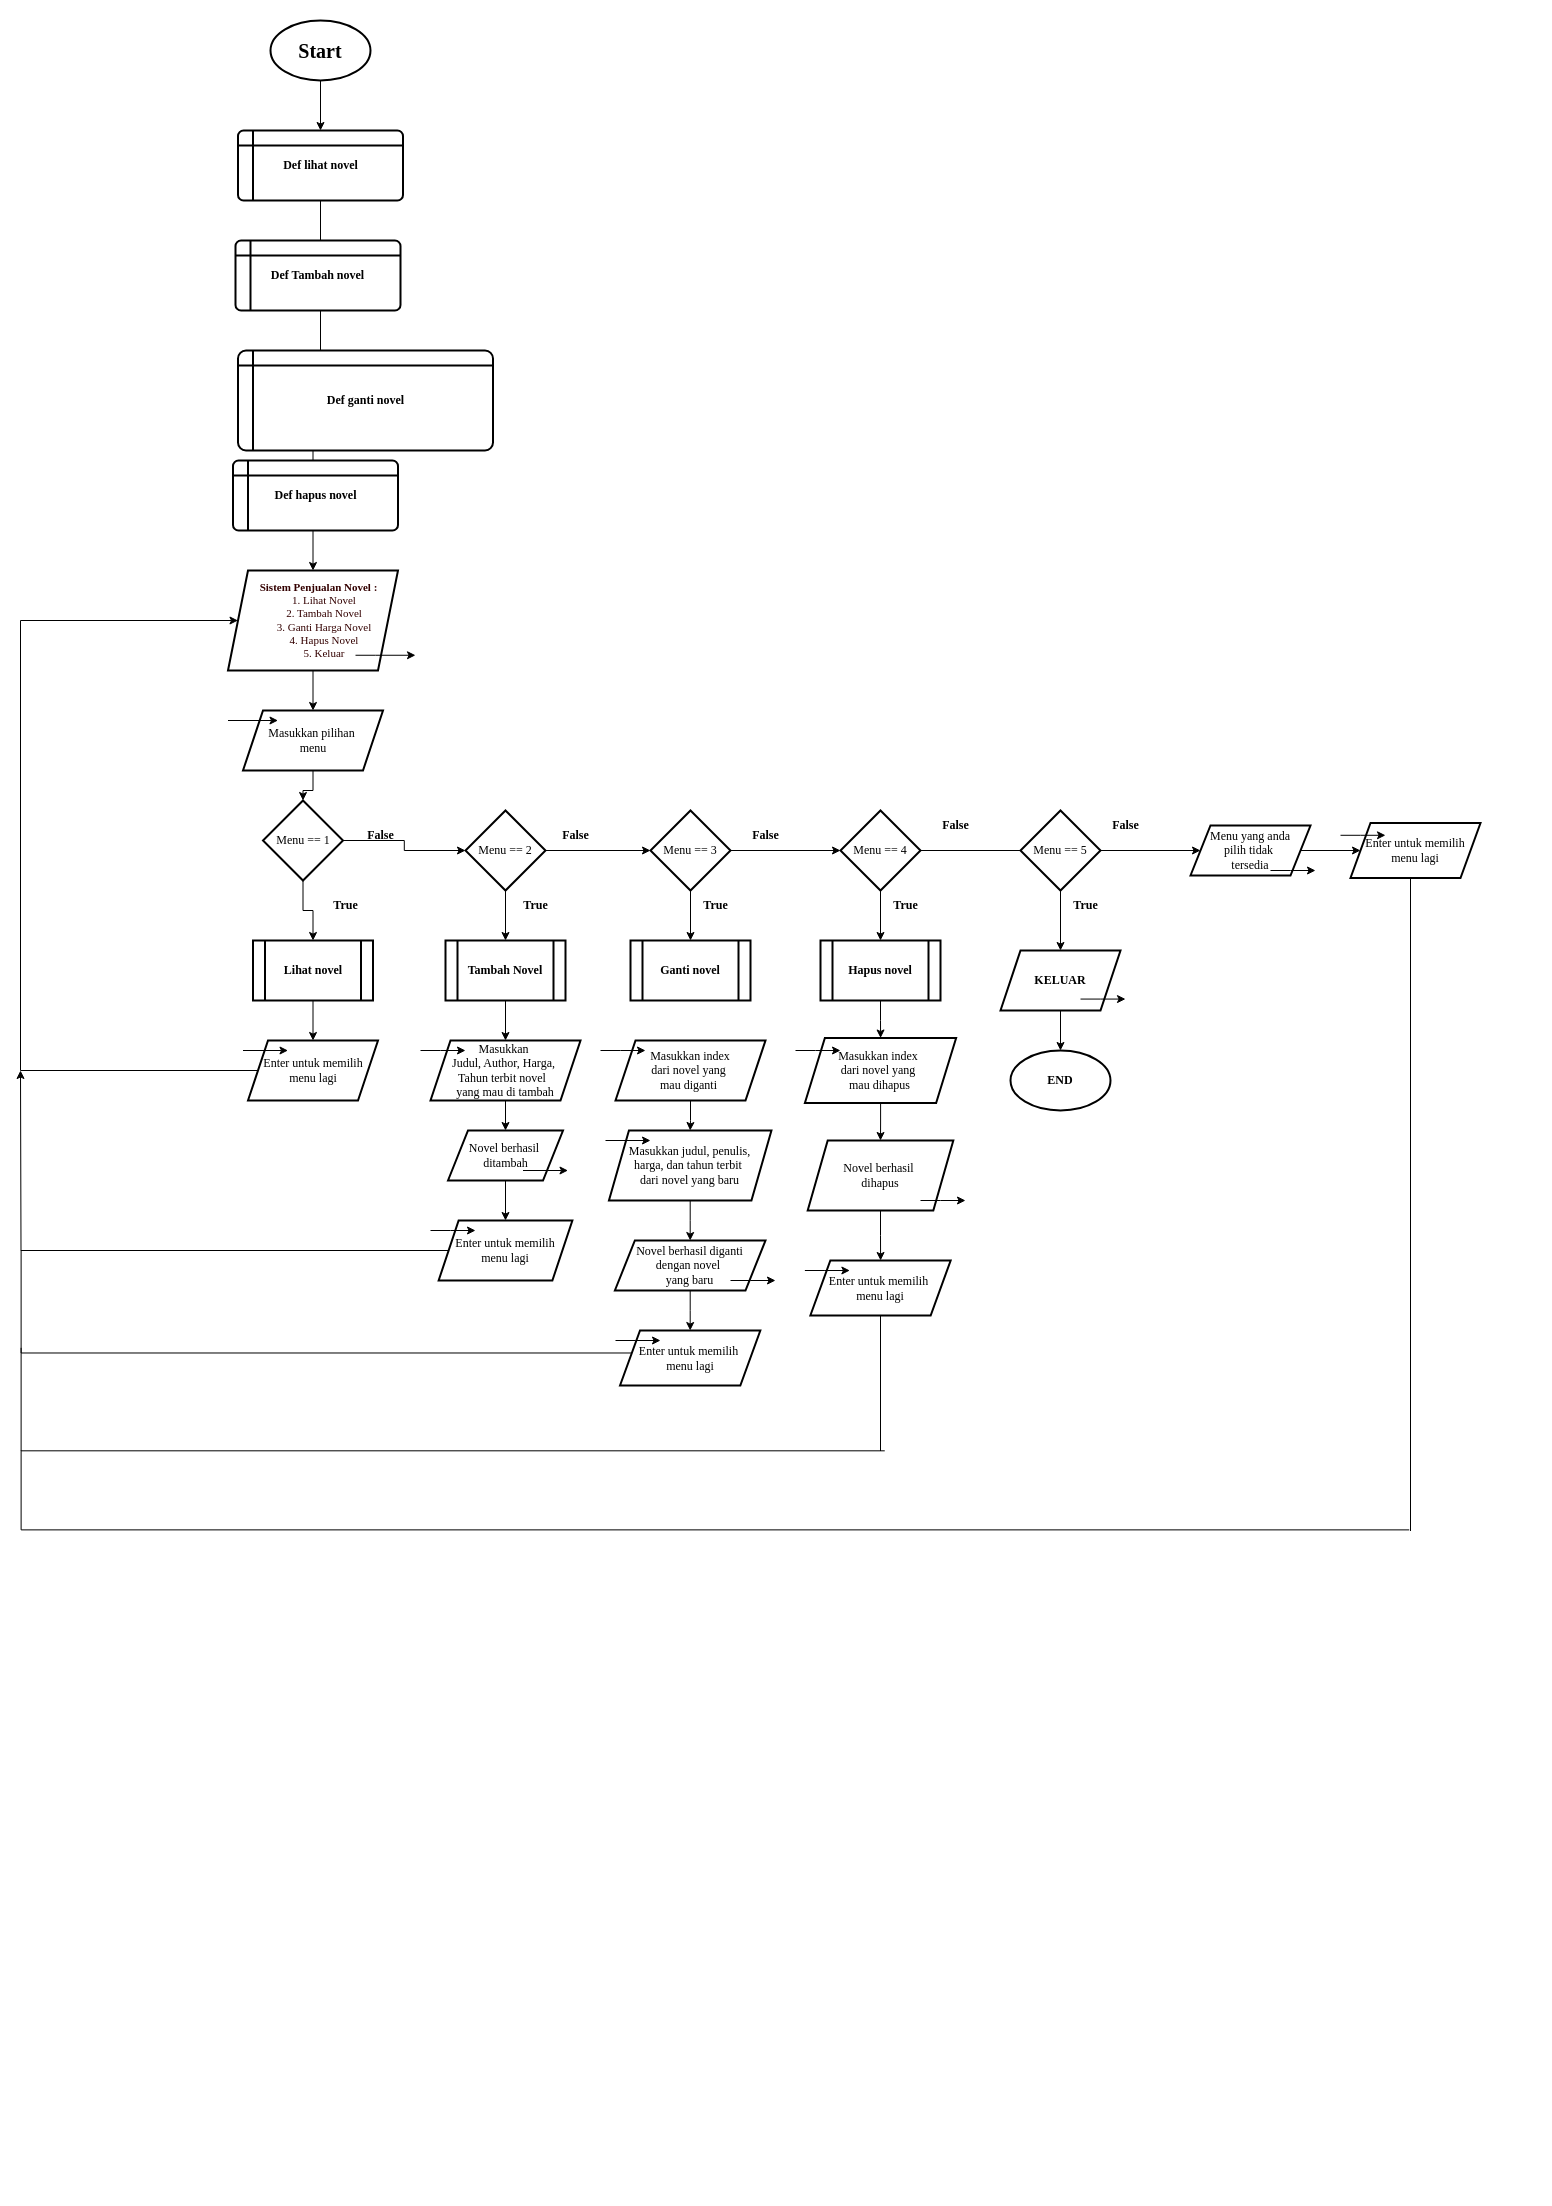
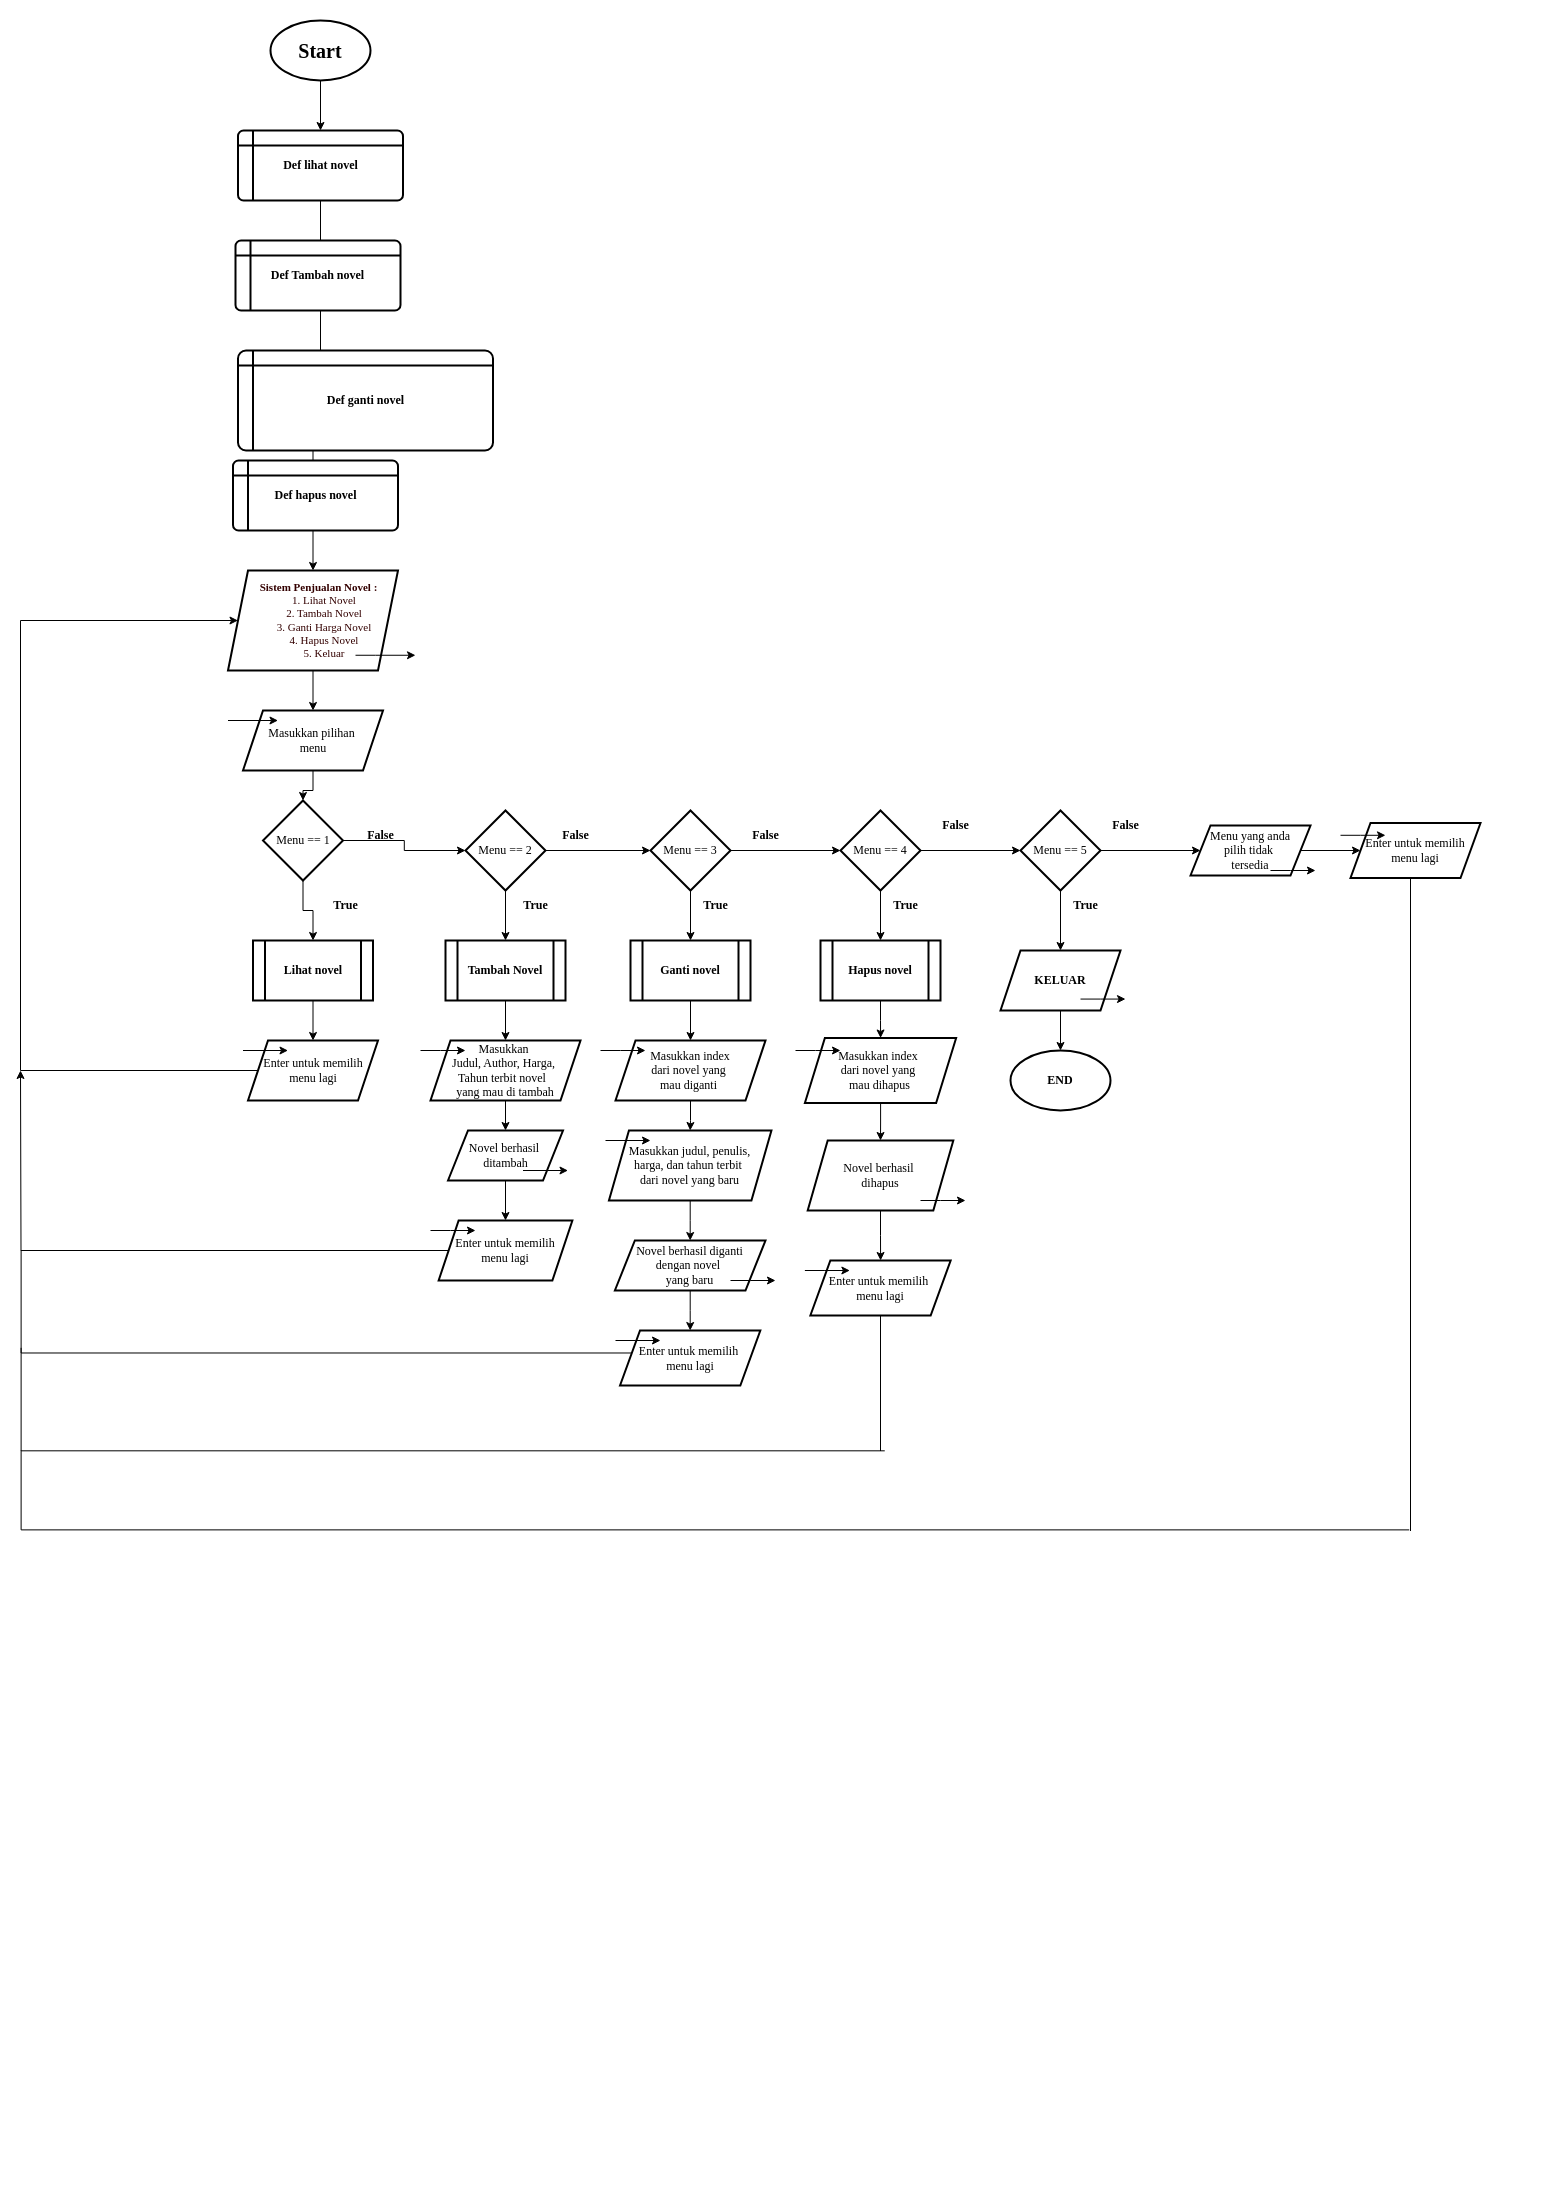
(1015, 851) -> (1012, 851)
none -> (691, 1017)
